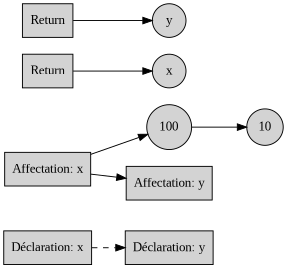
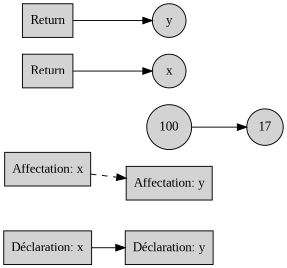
(265, 127) -> (265, 127)
(115, 146) -> none
(104, 176) -> (104, 176)
(104, 248) -> (104, 248)
